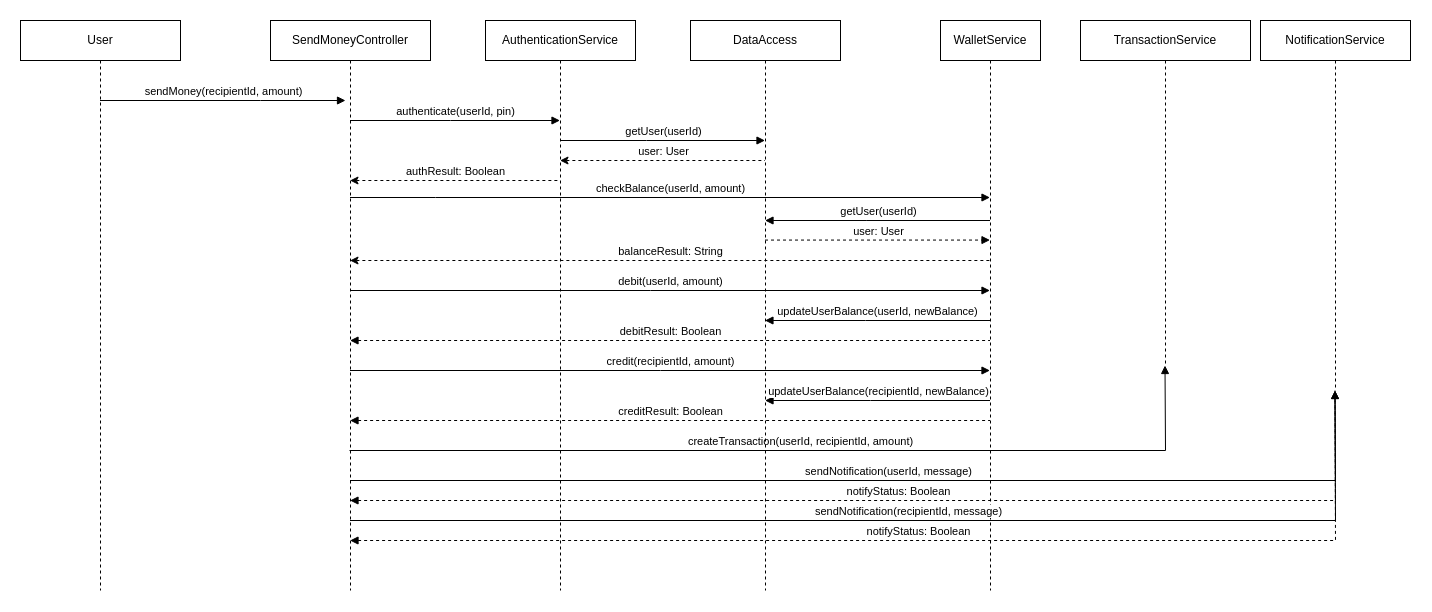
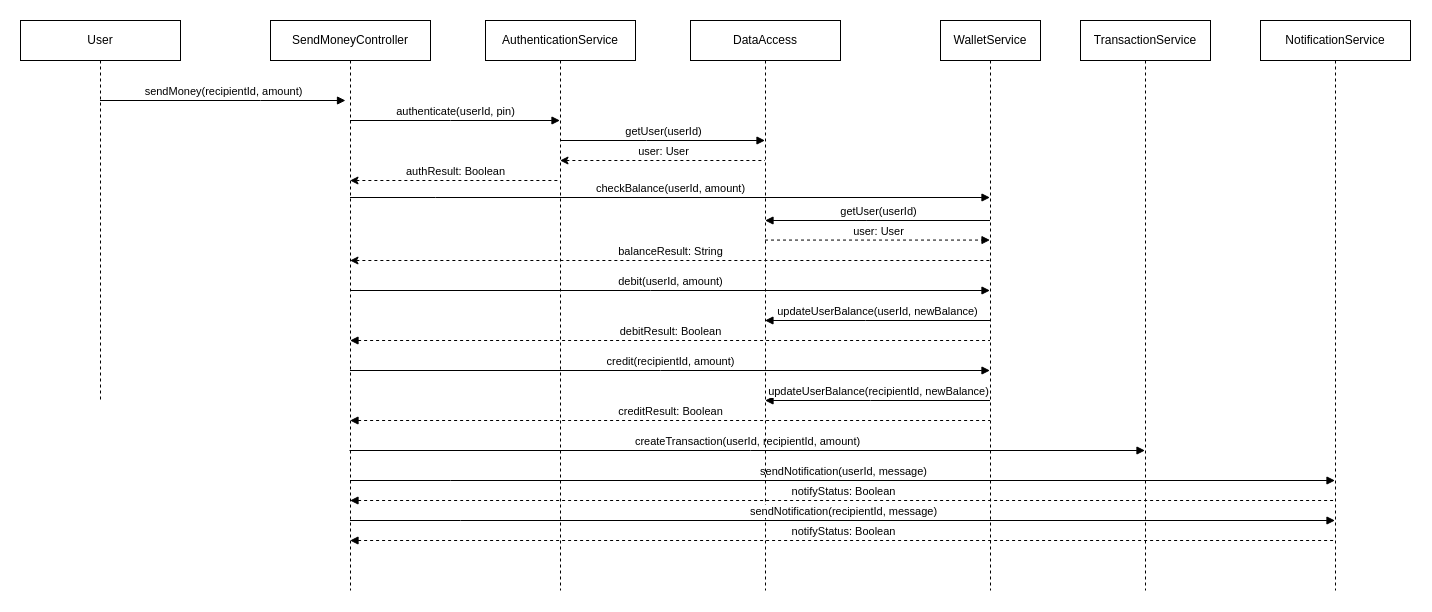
(1166, 193) -> (1146, 306)
(1336, 206) -> (1336, 306)
(101, 306) -> (101, 211)
